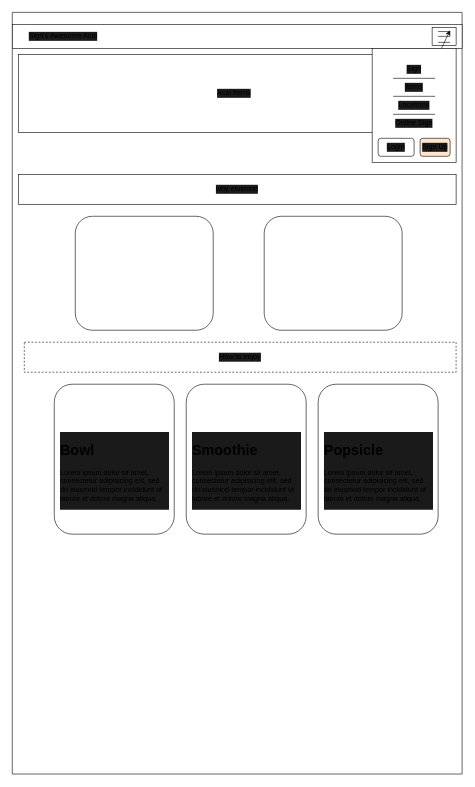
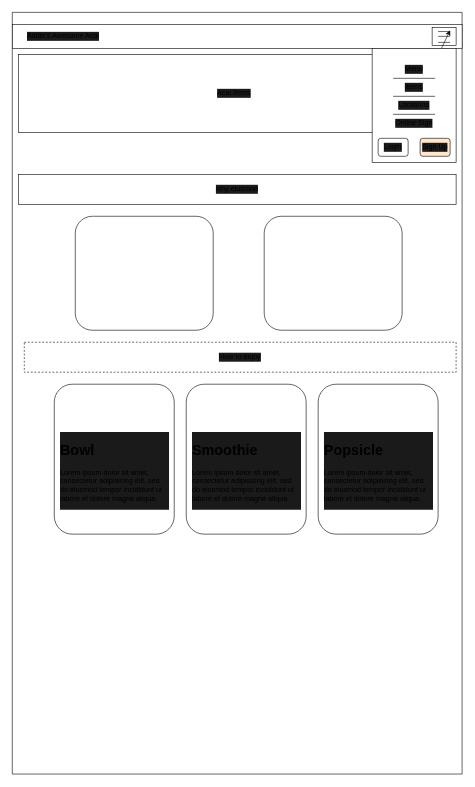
(63, 36) -> (63, 36)
(414, 69) -> (414, 69)
(396, 147) -> (393, 147)
